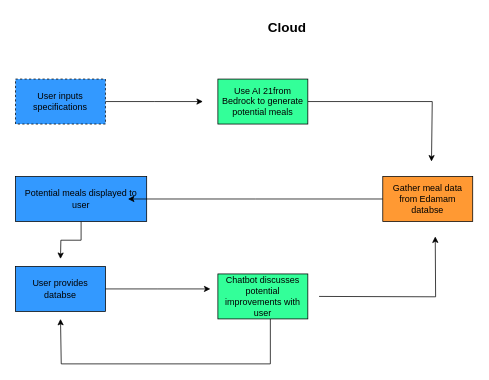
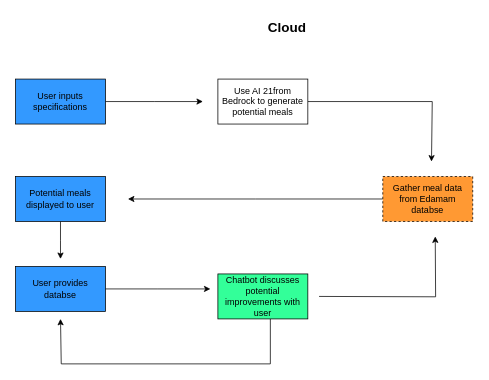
(60, 102) -> (60, 102)
(263, 102) -> (263, 102)
(81, 199) -> (60, 199)
(428, 199) -> (428, 199)
